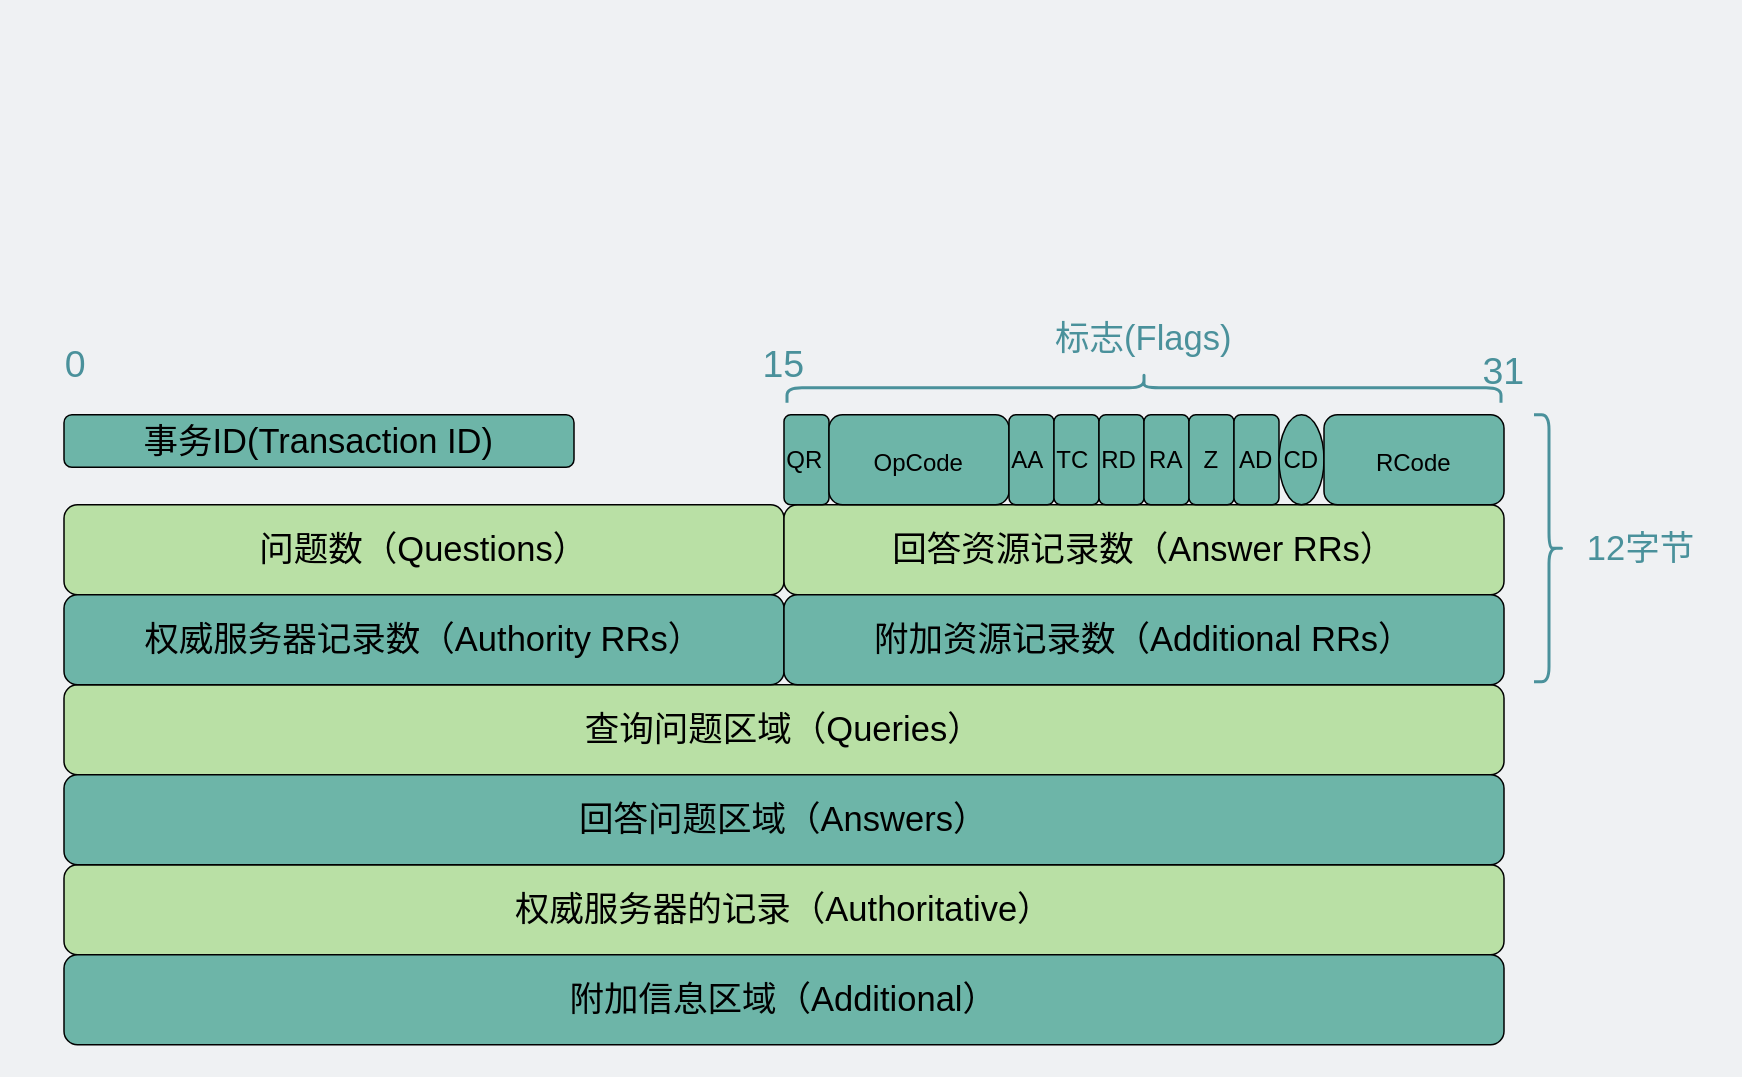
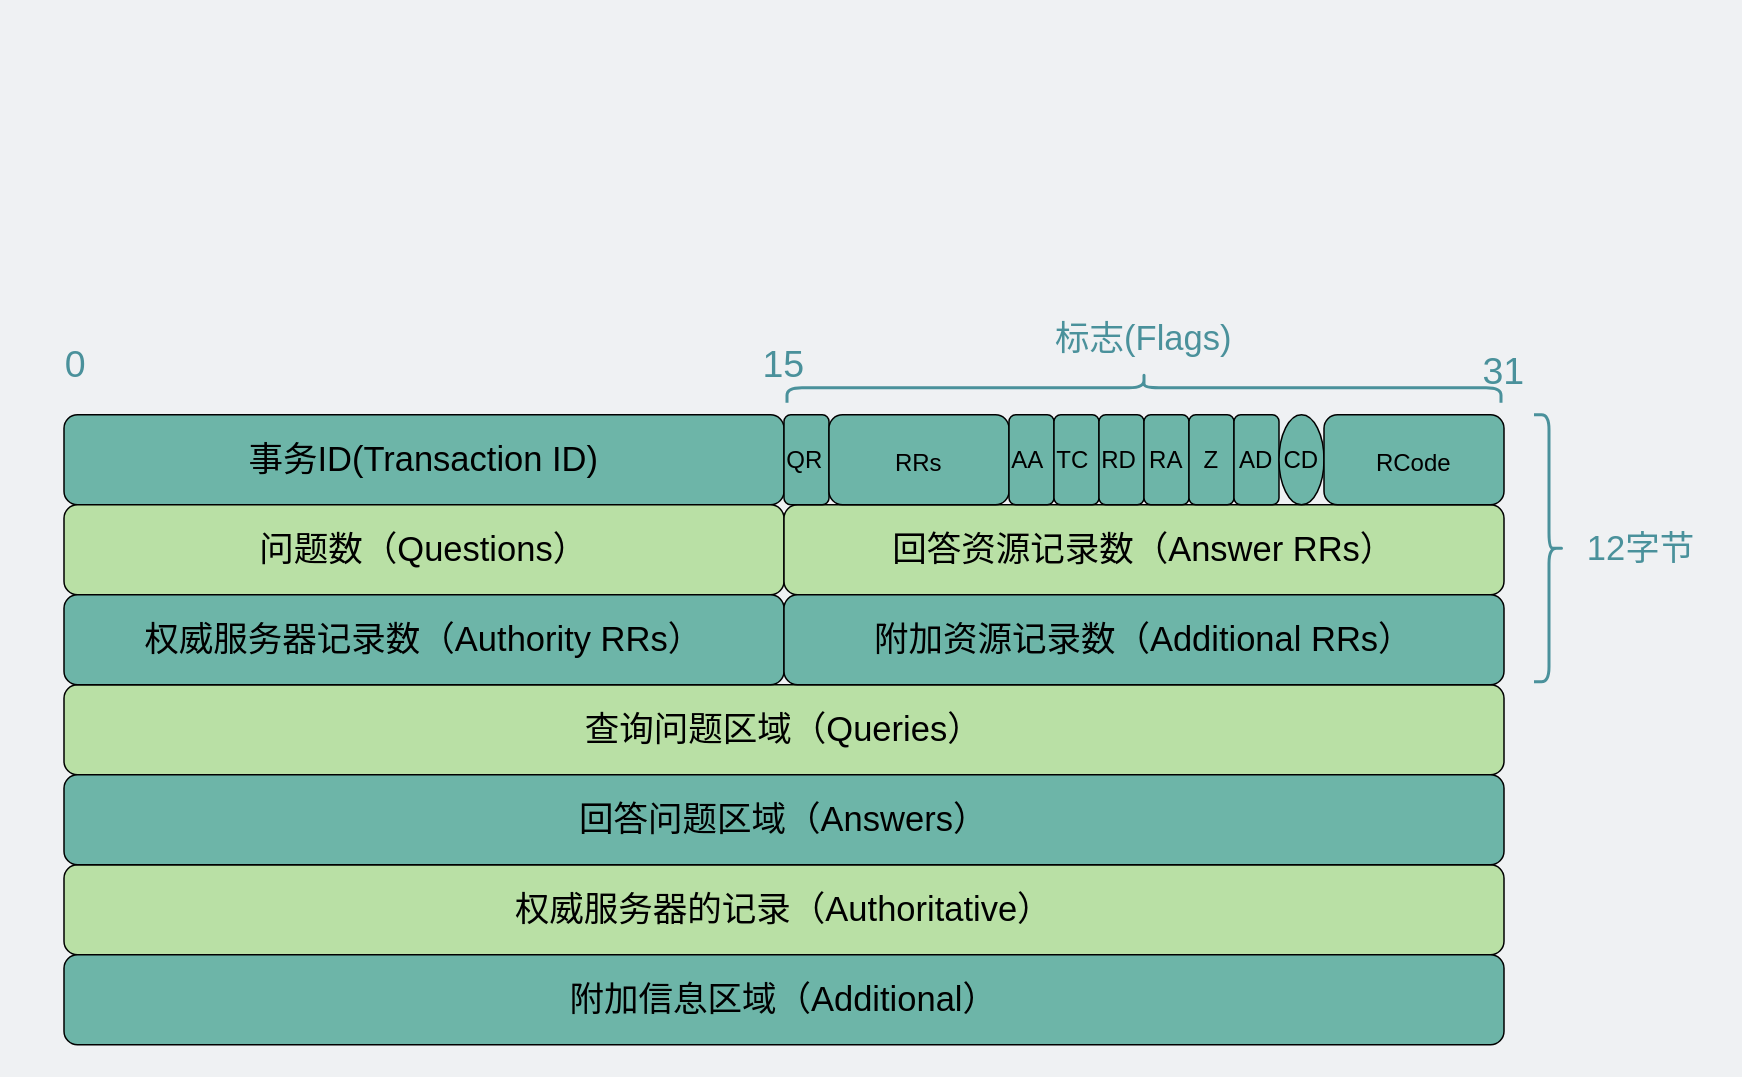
(319, 441) -> (424, 460)
(919, 460) -> (919, 460)
